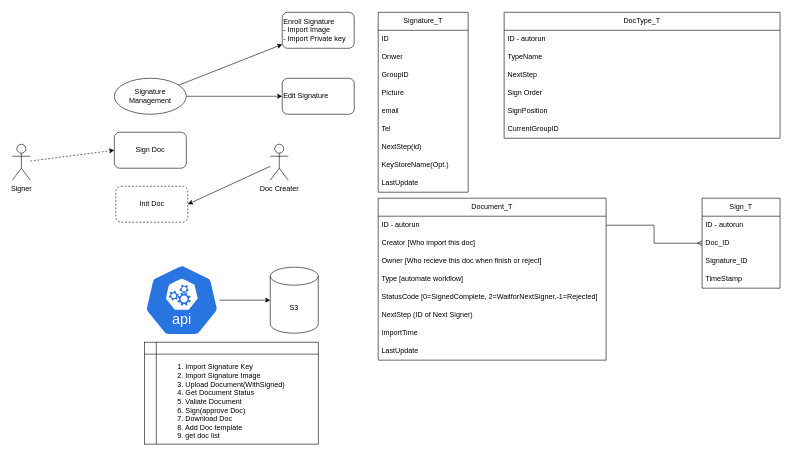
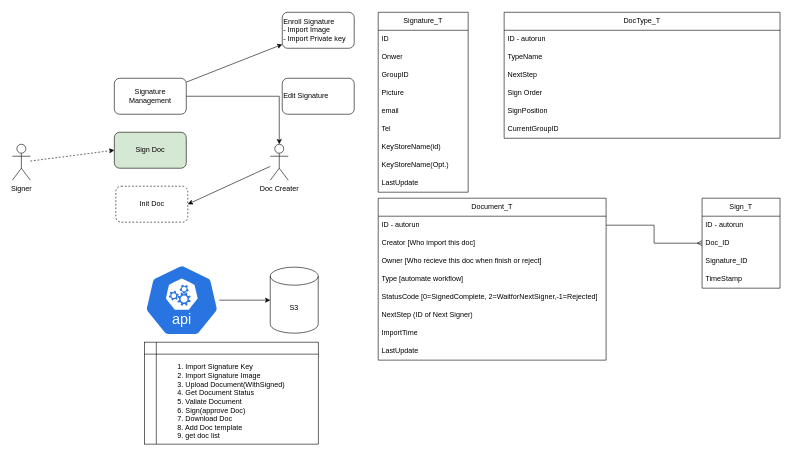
(150, 96) -> (150, 96)
(276, 96) -> (278, 96)
(405, 147) -> (413, 147)
(150, 150) -> (150, 150)
